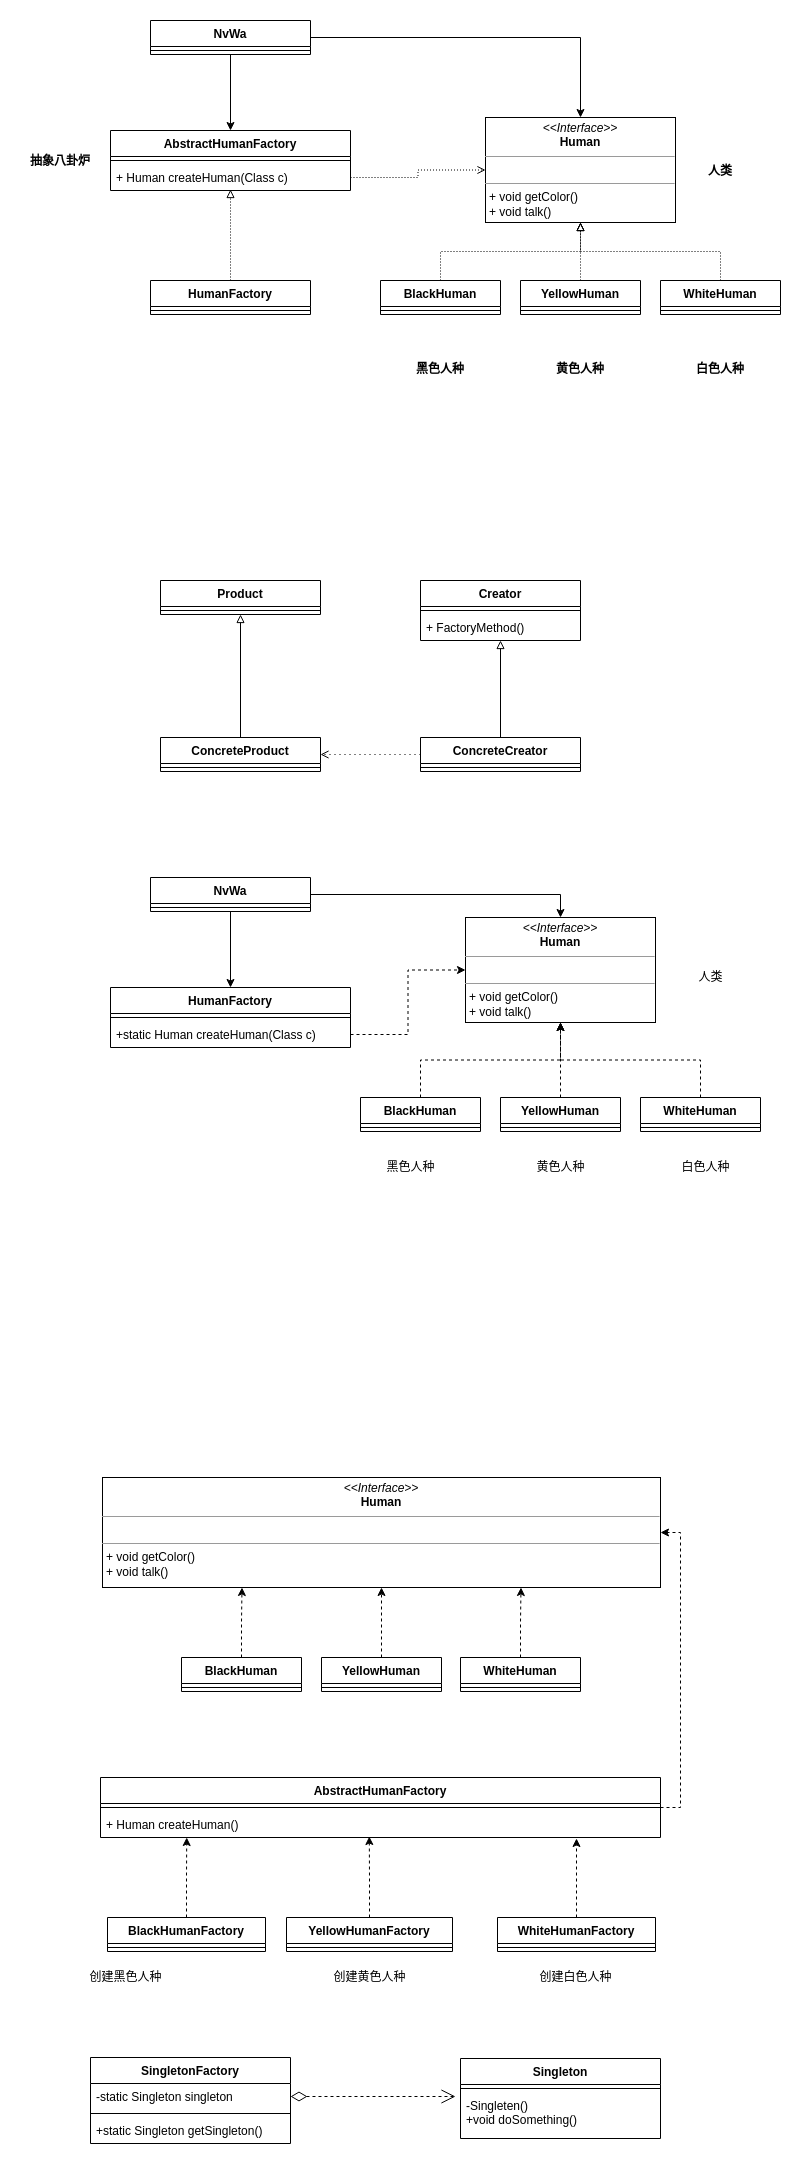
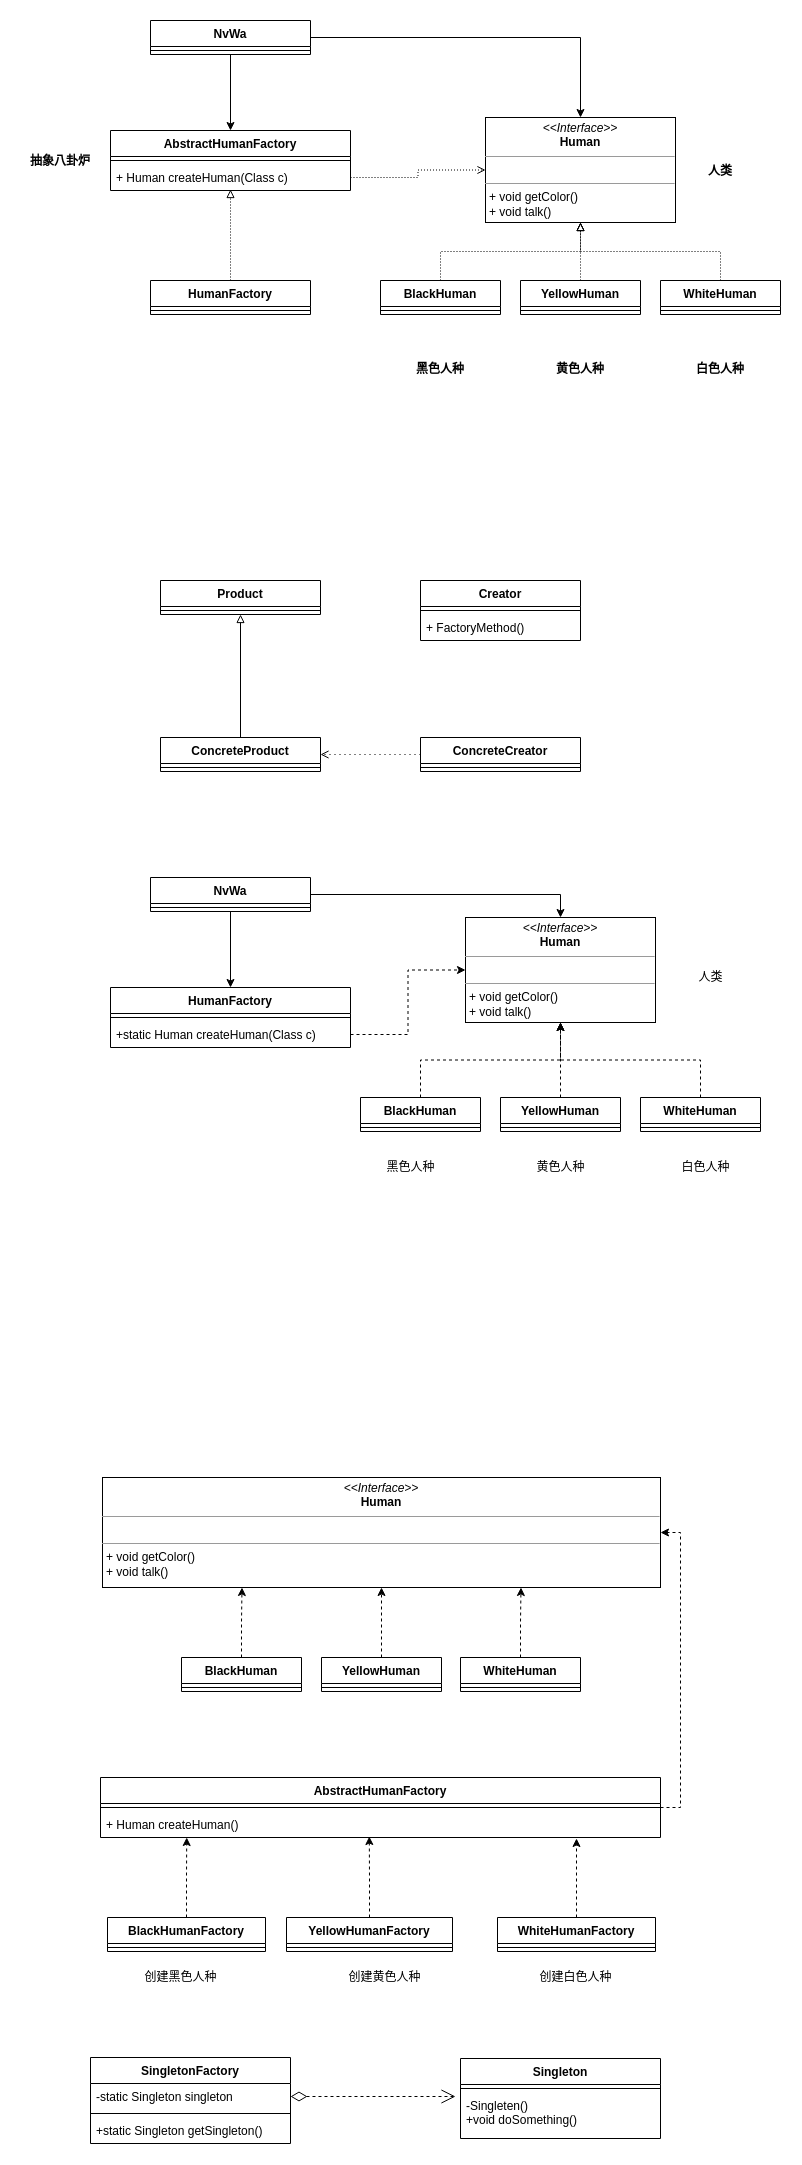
(501, 693) -> none
(126, 1978) -> (181, 1978)
(370, 1978) -> (385, 1978)
